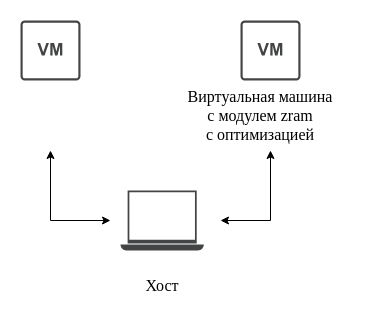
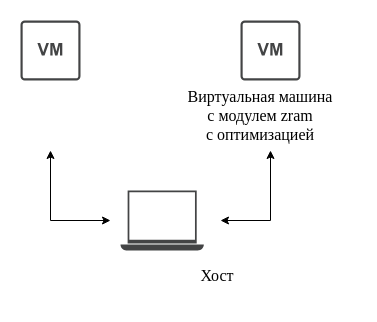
(162, 286) -> (217, 276)
